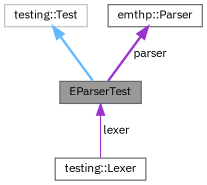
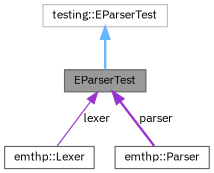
(46, 16) -> (105, 16)
(125, 59) -> (137, 124)
(101, 169) -> (49, 158)
